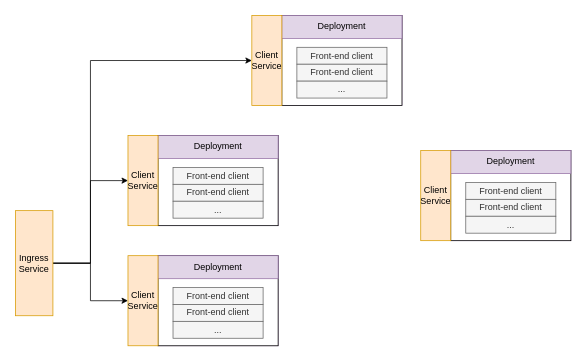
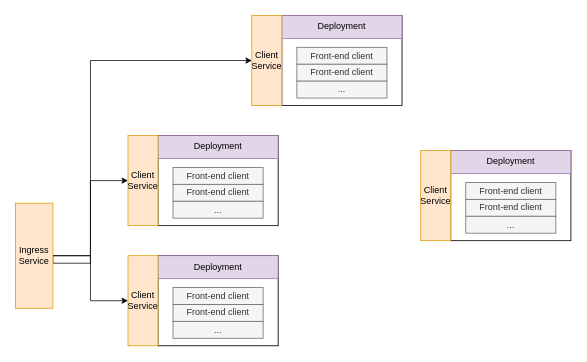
(34, 263) -> (34, 255)
